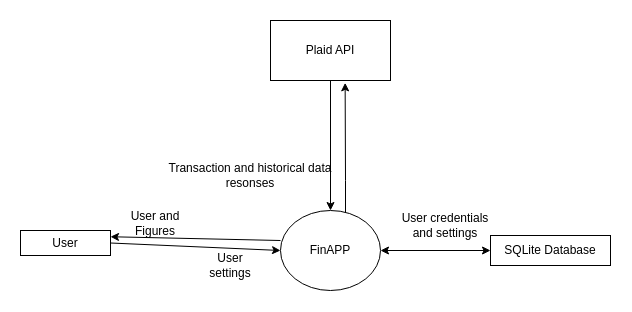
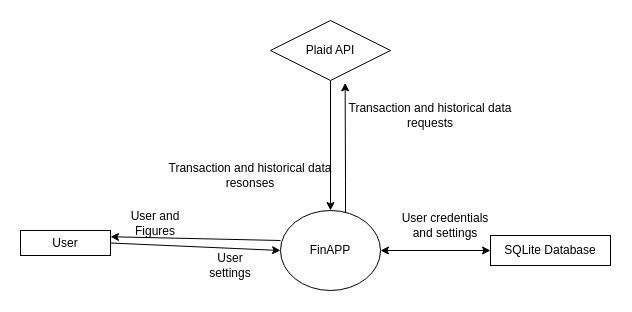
(331, 51) -> (331, 51)
none -> (431, 116)
